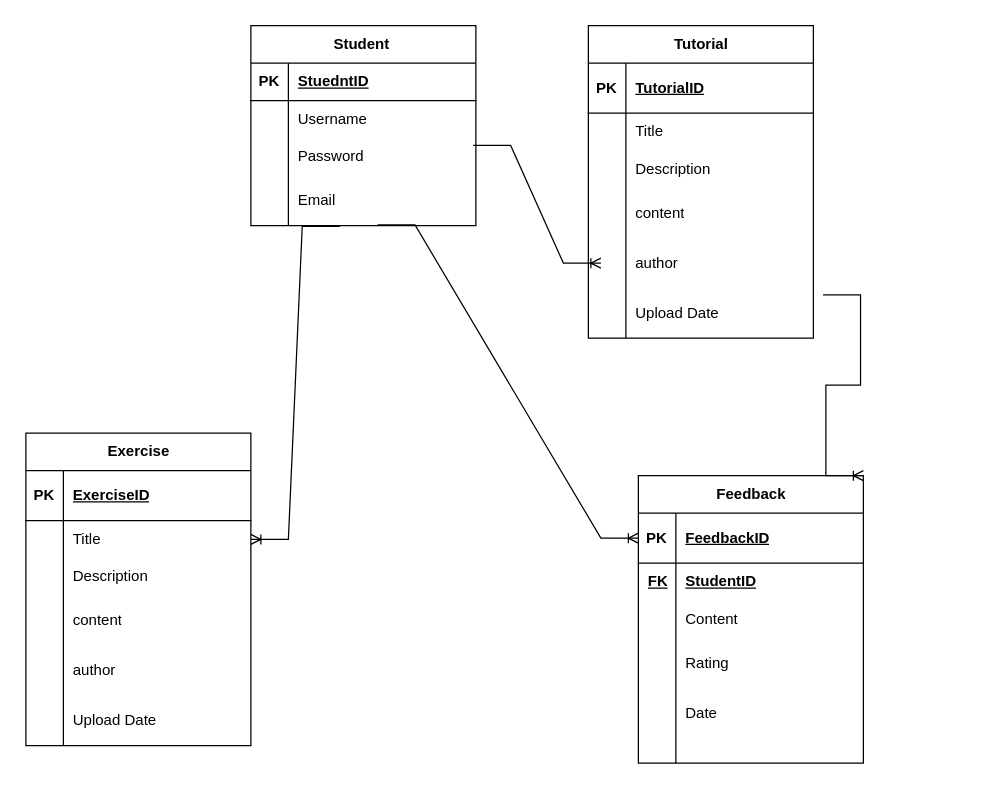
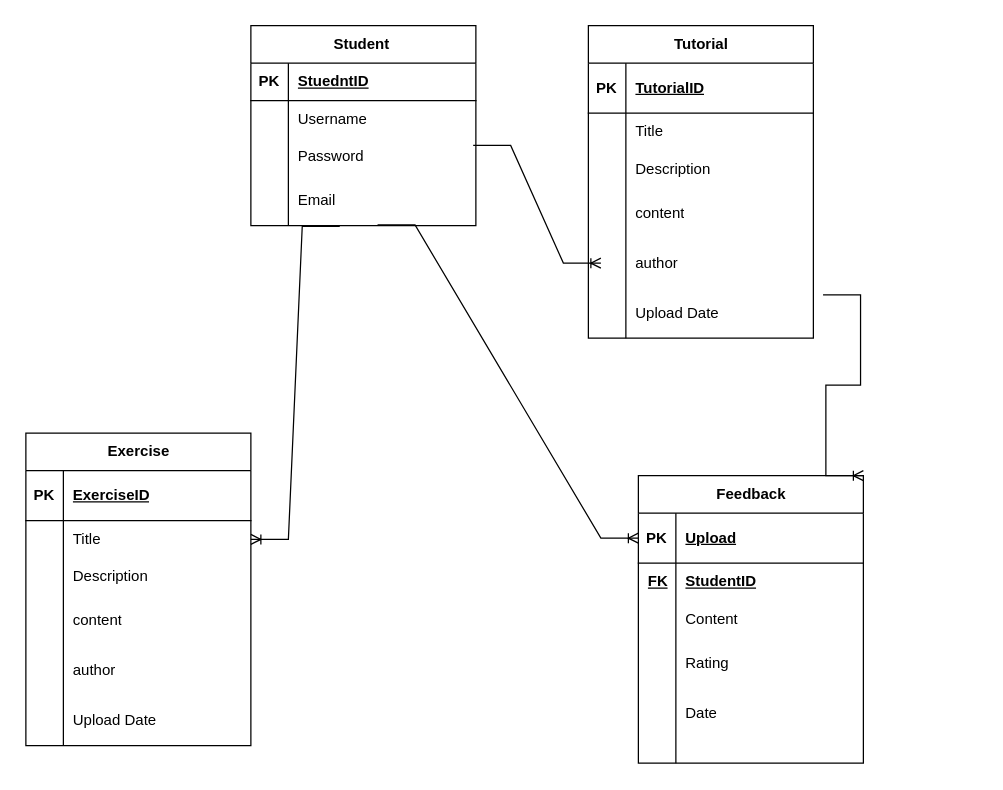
(728, 538) -> (709, 538)
